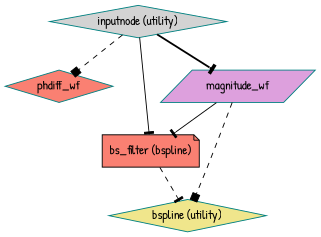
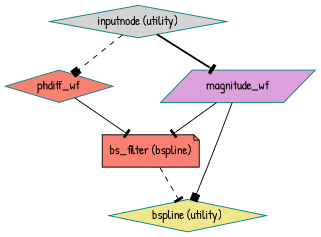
(144, 84) -> (99, 115)
(215, 148) -> (215, 148)
